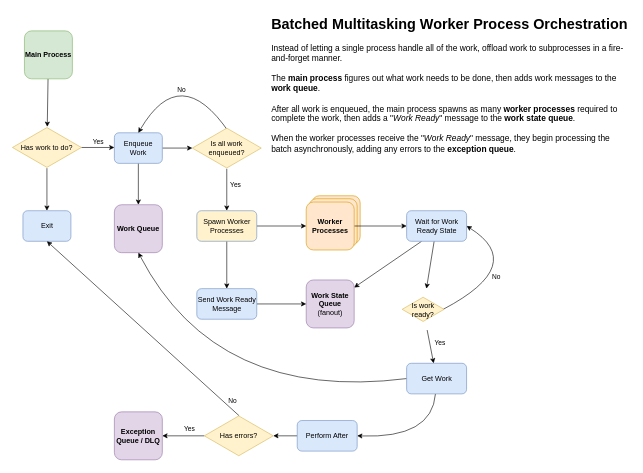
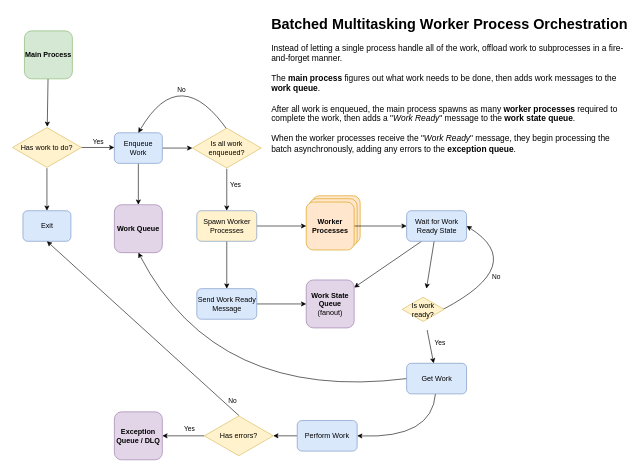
(327, 437) -> (327, 437)
